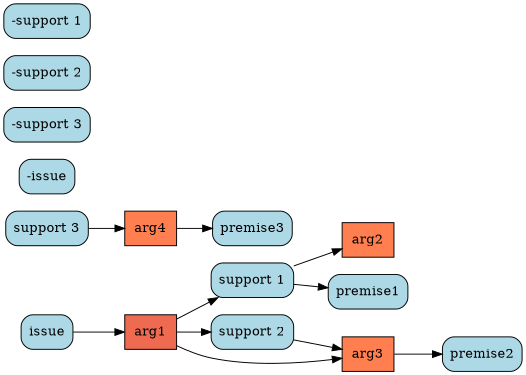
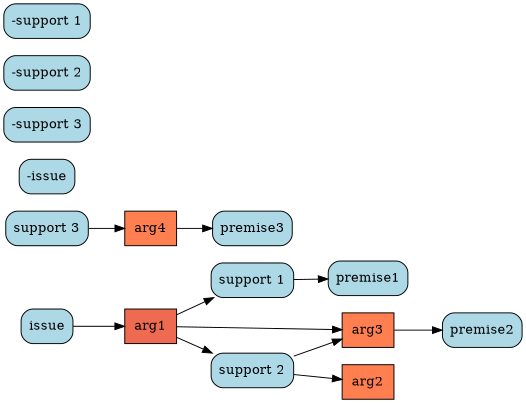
(313, 259) -> (313, 376)
